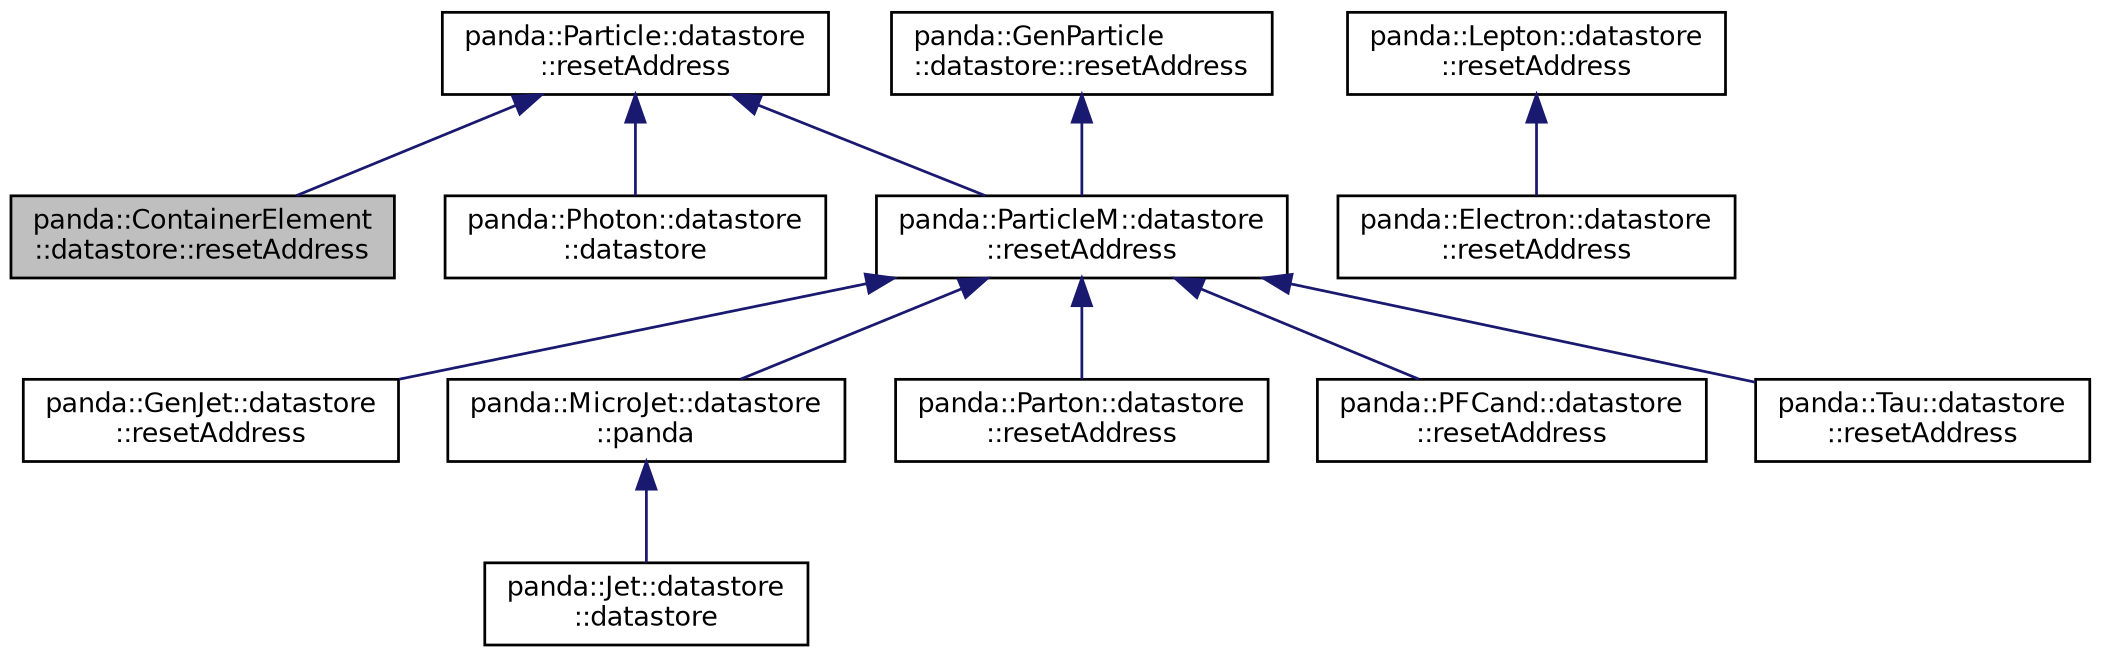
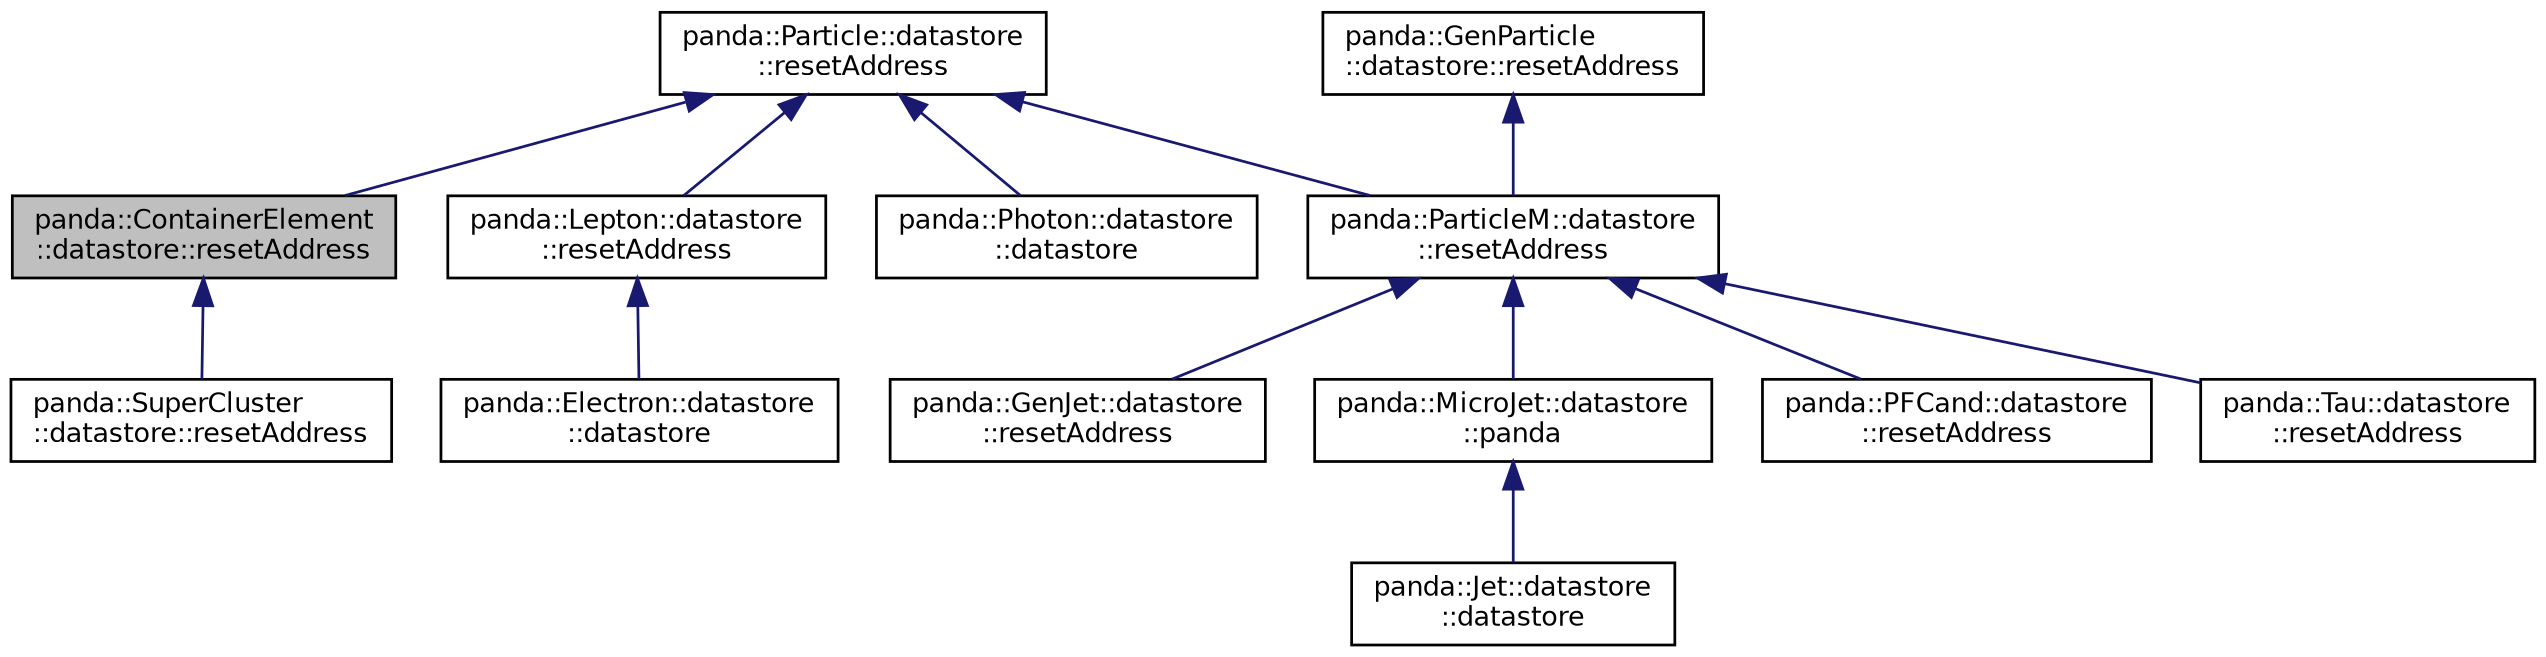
none -> (734, 154)
(1537, 237) -> (640, 420)
none -> (201, 420)
(1082, 420) -> none
